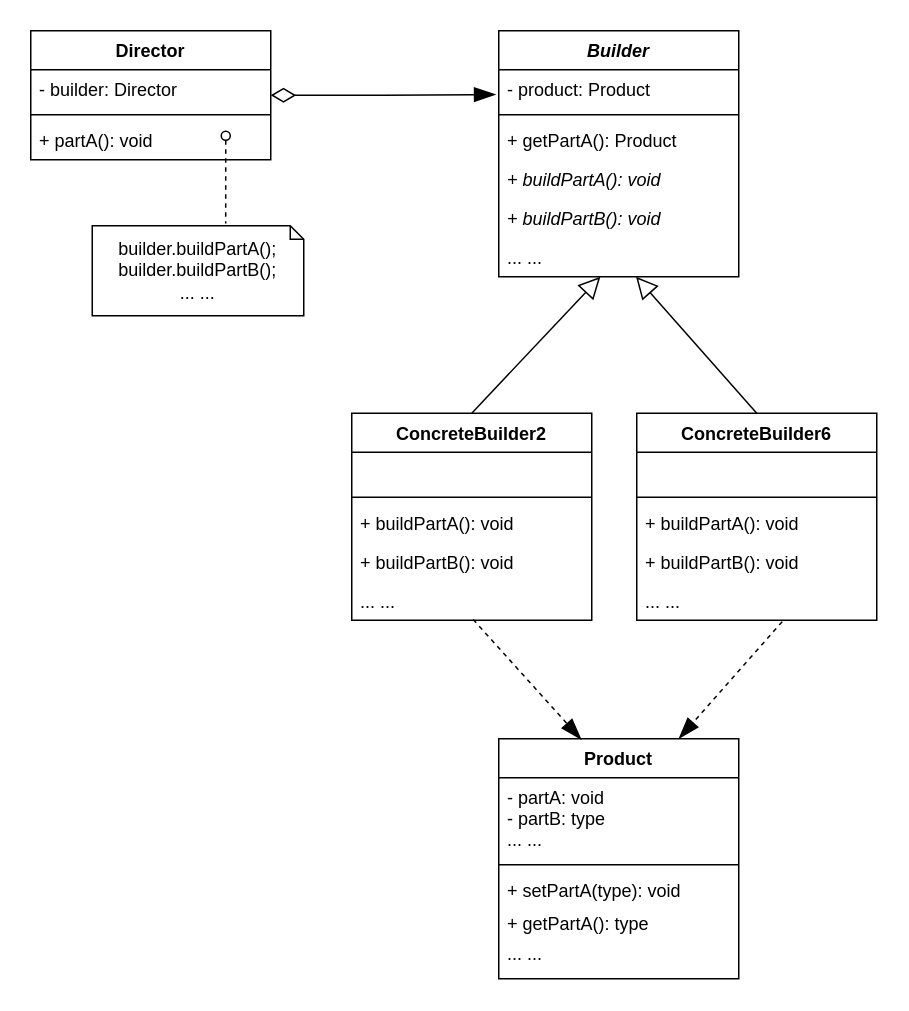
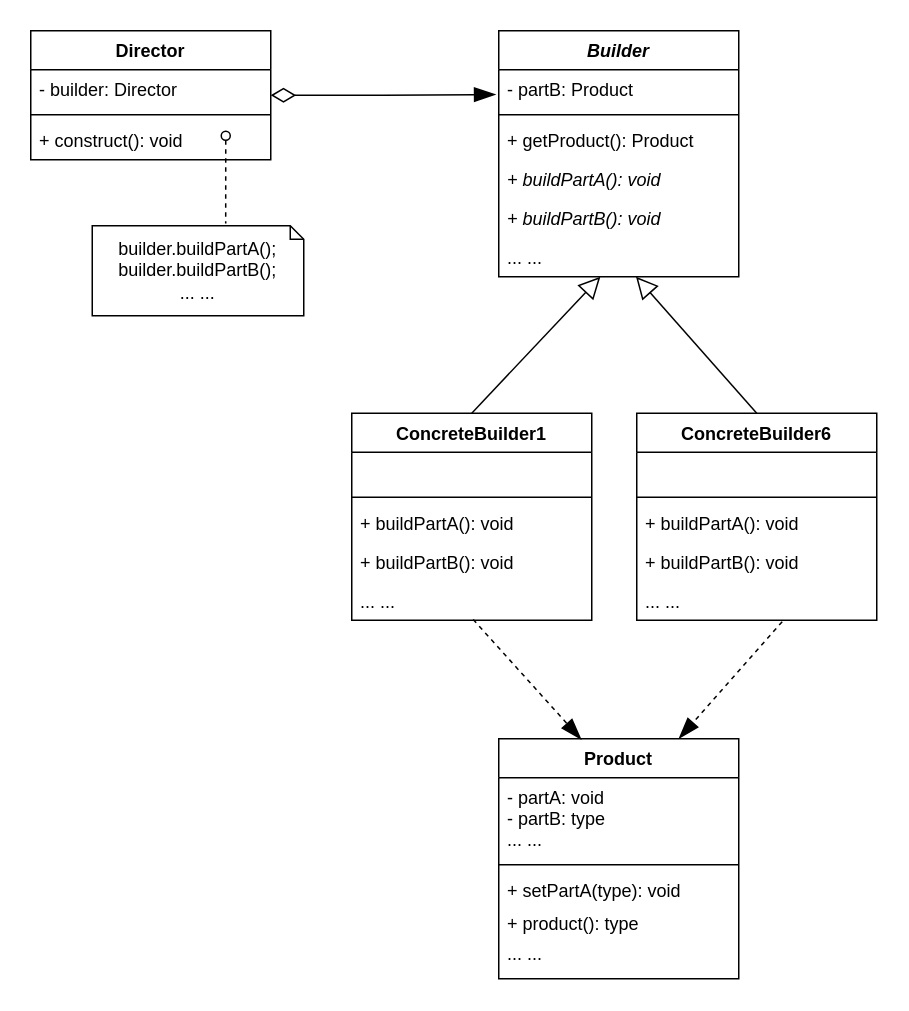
(591, 90) -> (581, 90)
(105, 141) -> (125, 141)
(606, 141) -> (616, 141)
(471, 434) -> (471, 434)
(591, 924) -> (586, 924)
